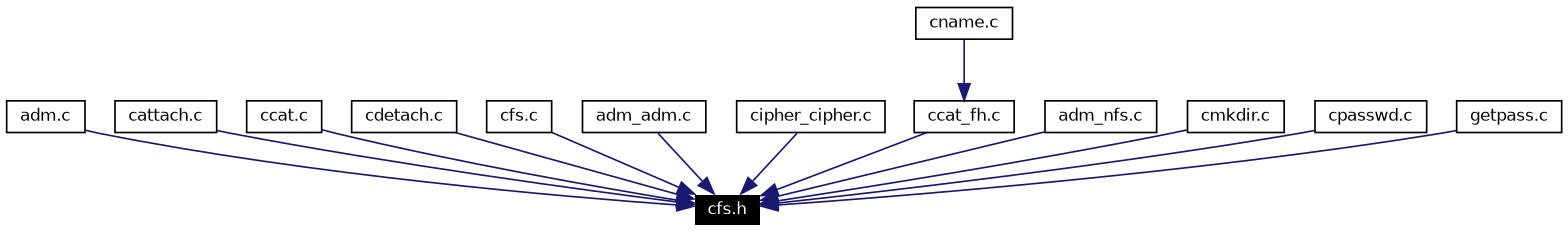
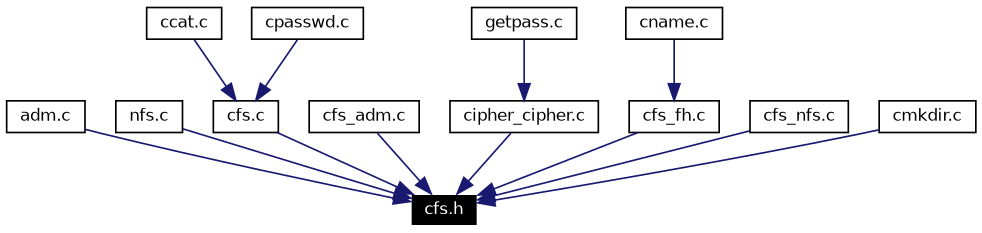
(166, 117) -> (149, 117)
(404, 117) -> none
(644, 117) -> (364, 117)
(964, 117) -> (674, 117)
(1101, 117) -> (799, 117)
(481, 165) -> (210, 63)
(1047, 171) -> (281, 63)
(1118, 175) -> (524, 62)
